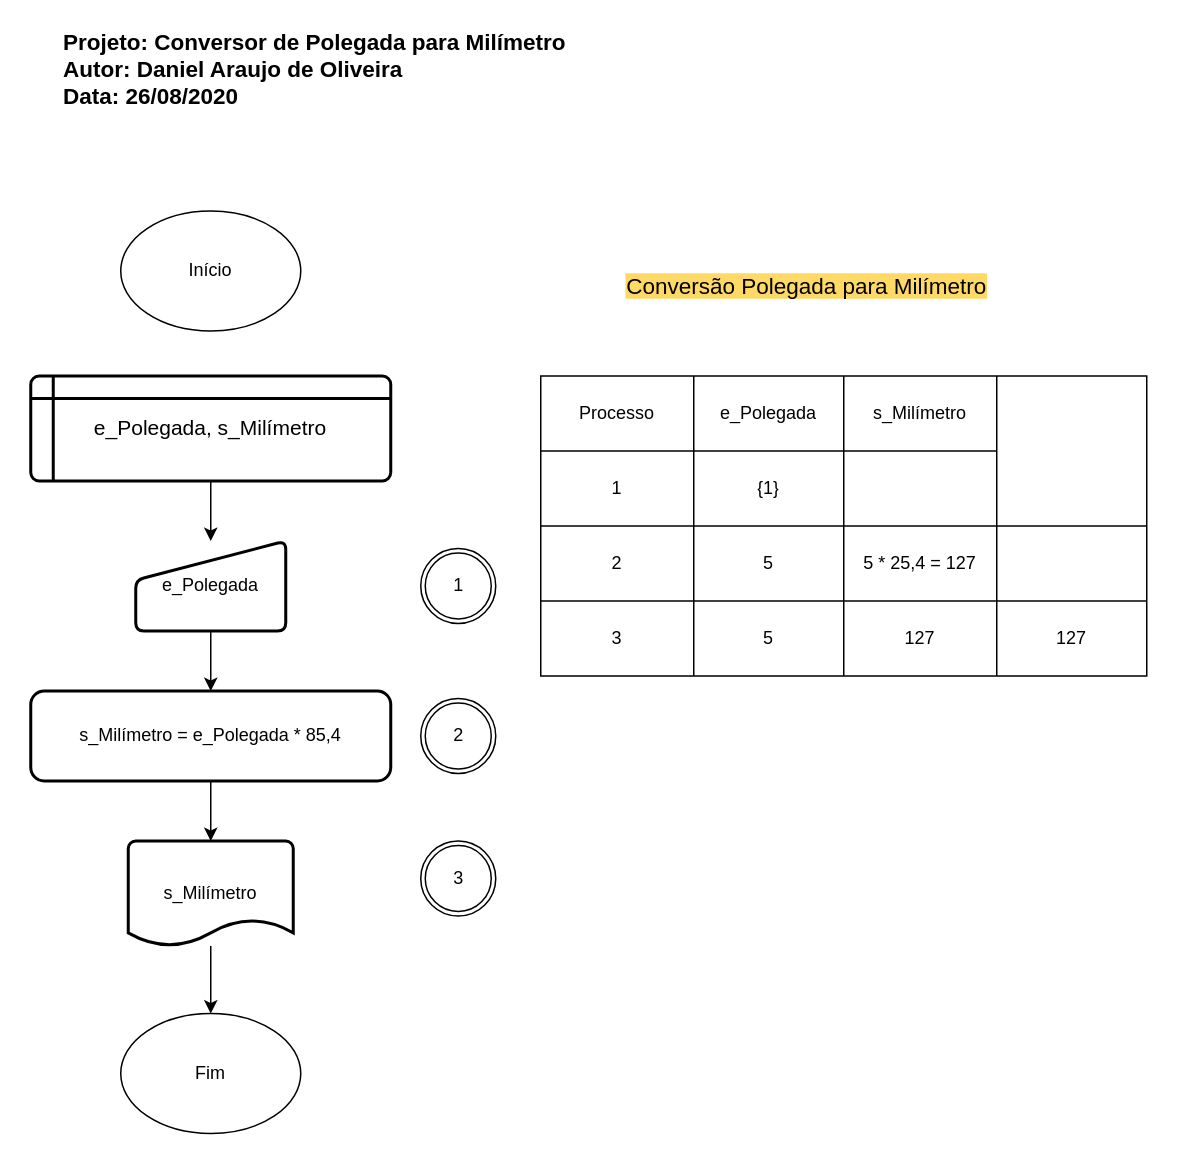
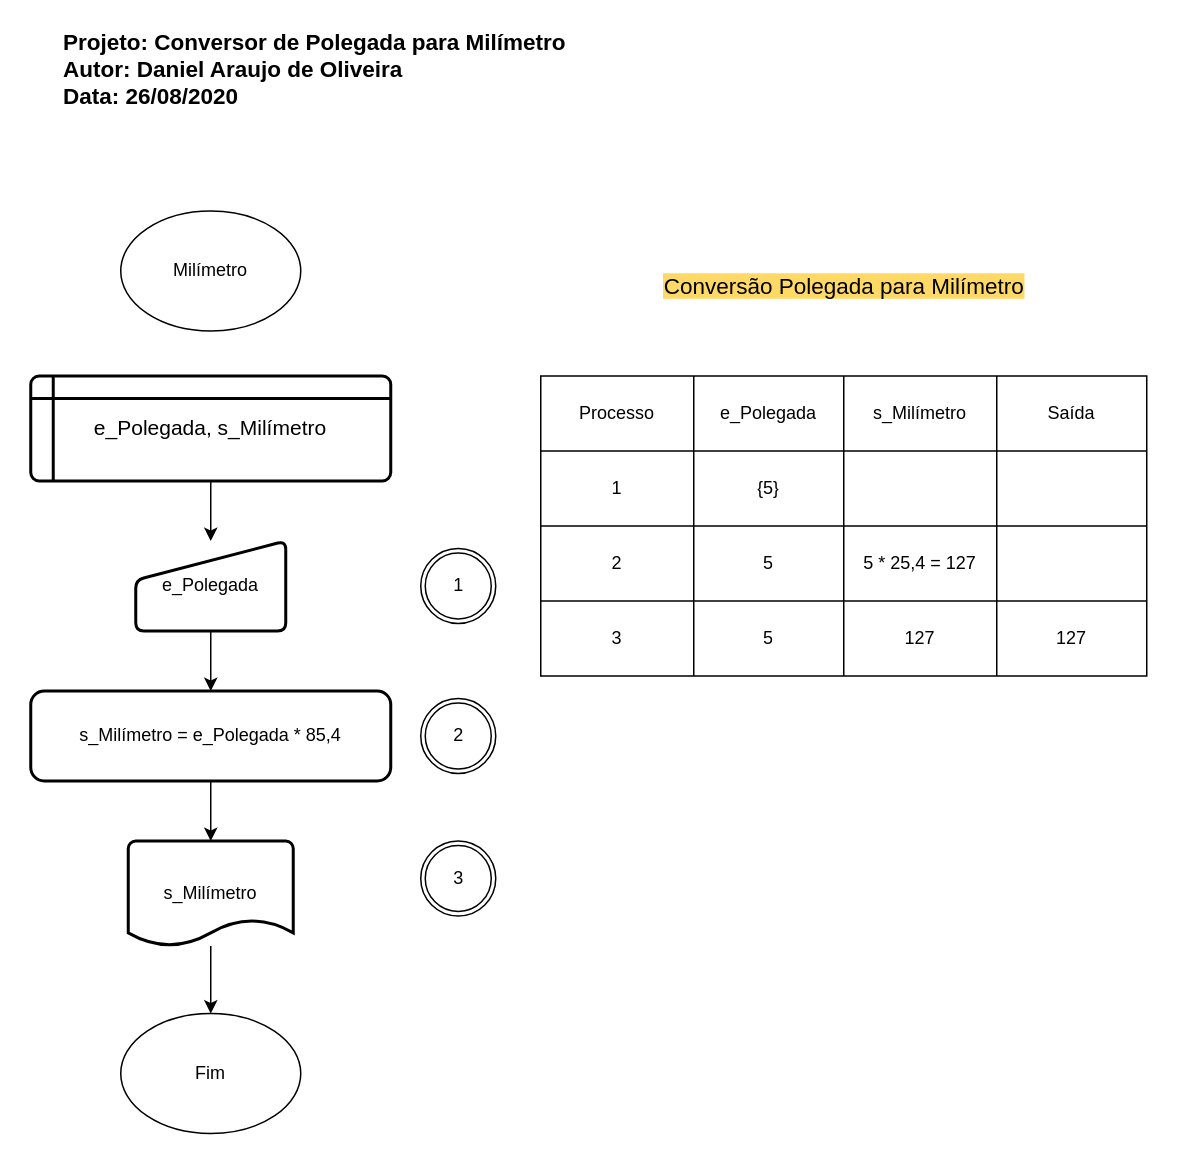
(211, 271) -> (211, 271)
(806, 286) -> (844, 286)
none -> (1072, 413)
(769, 488) -> (769, 488)
